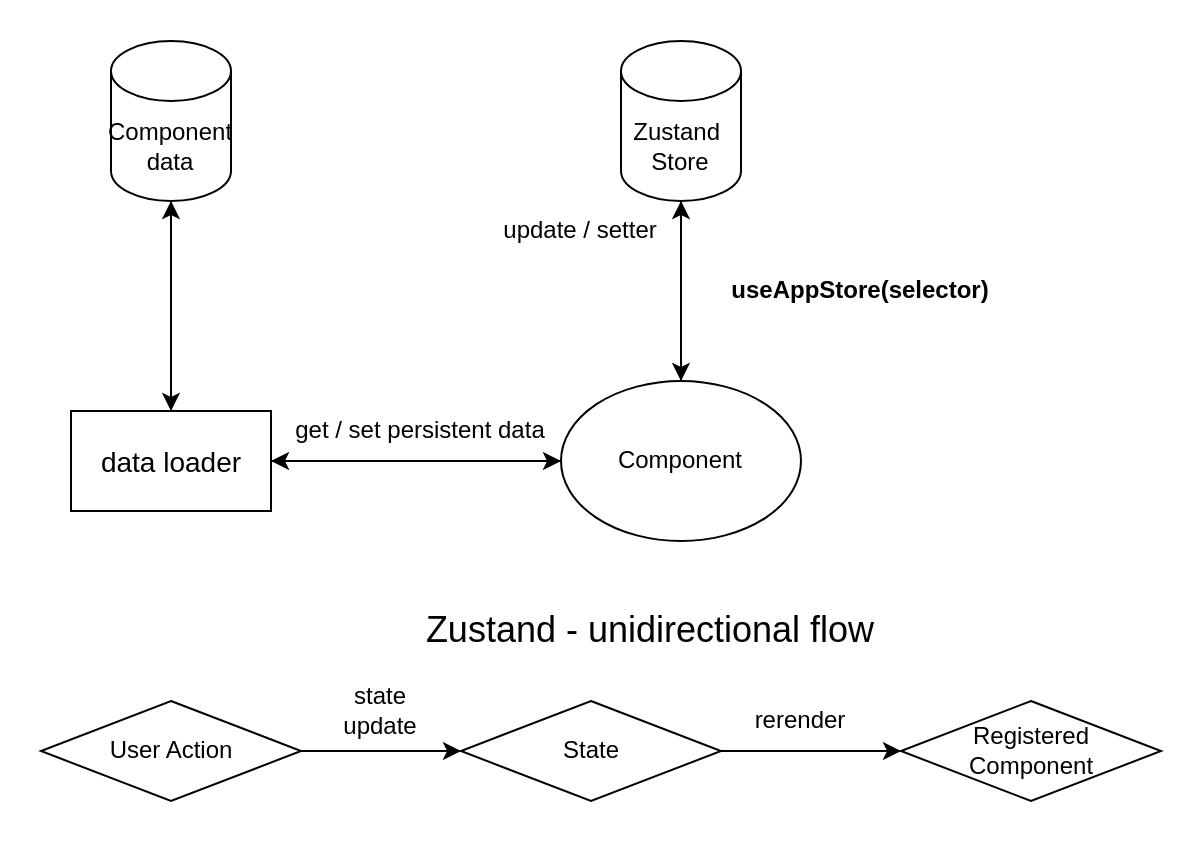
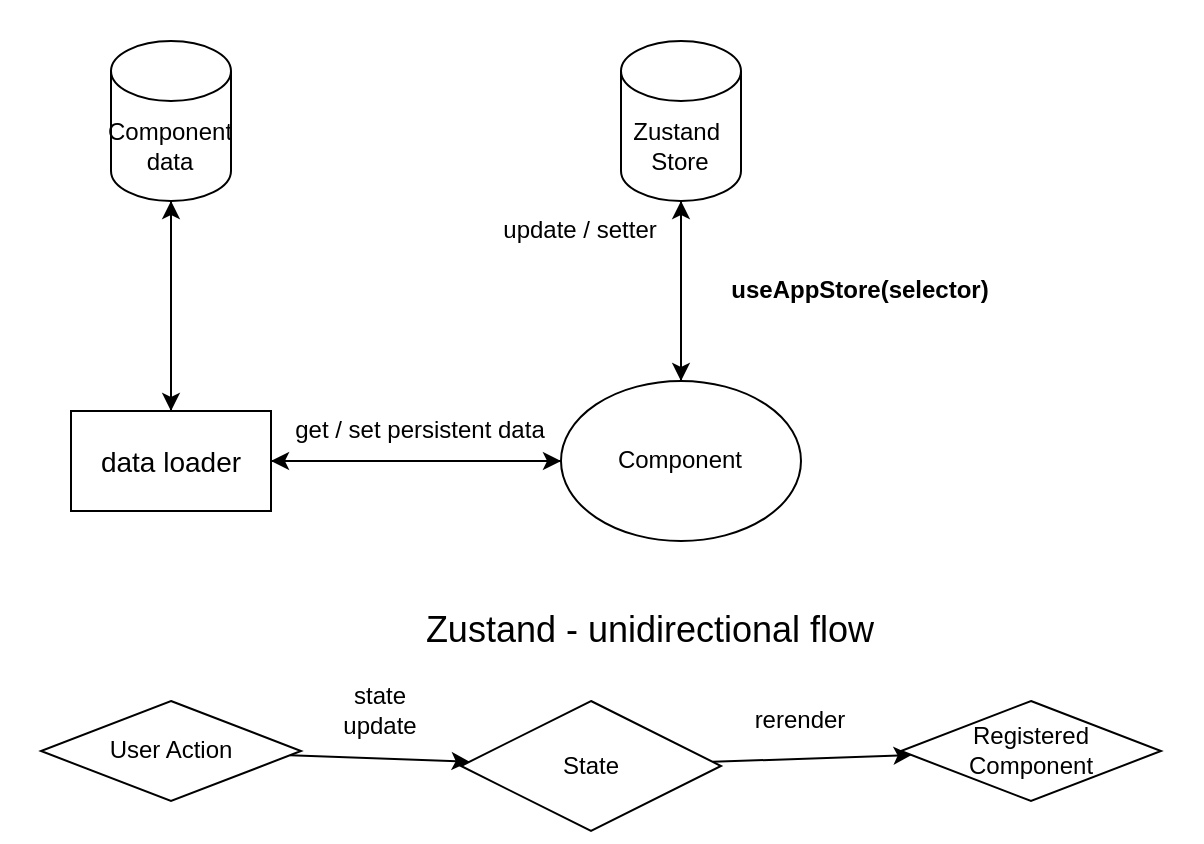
(591, 751) -> (591, 766)
